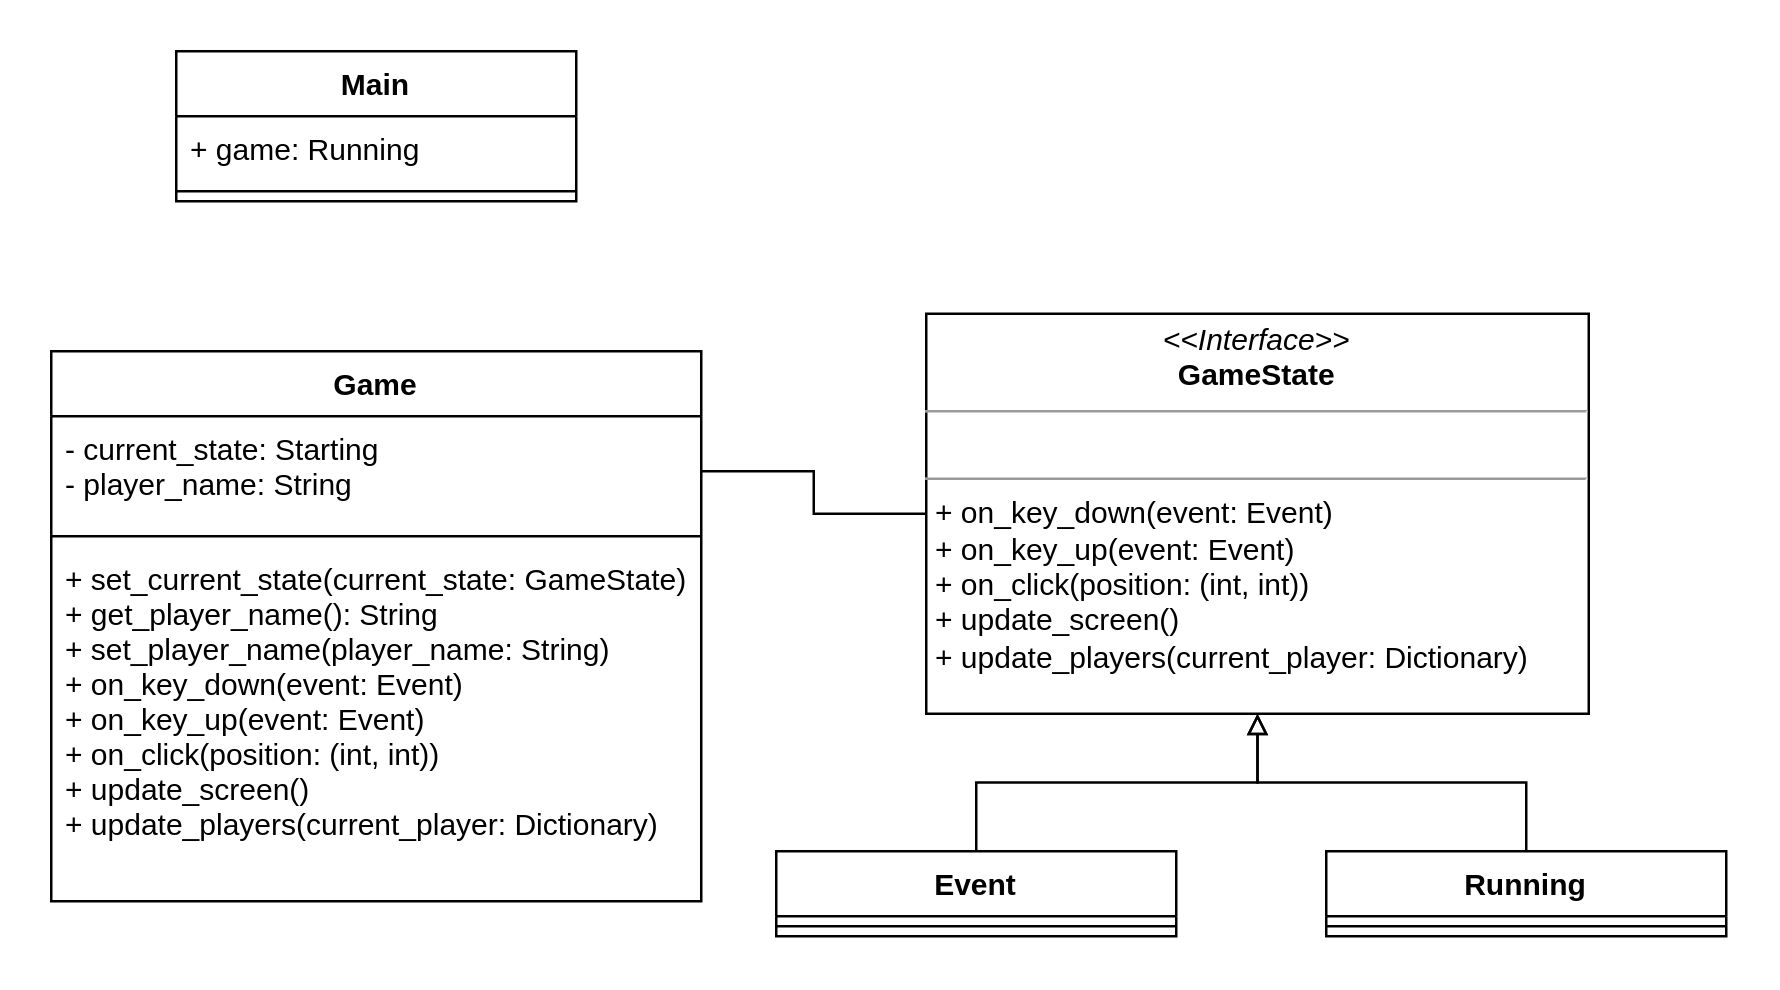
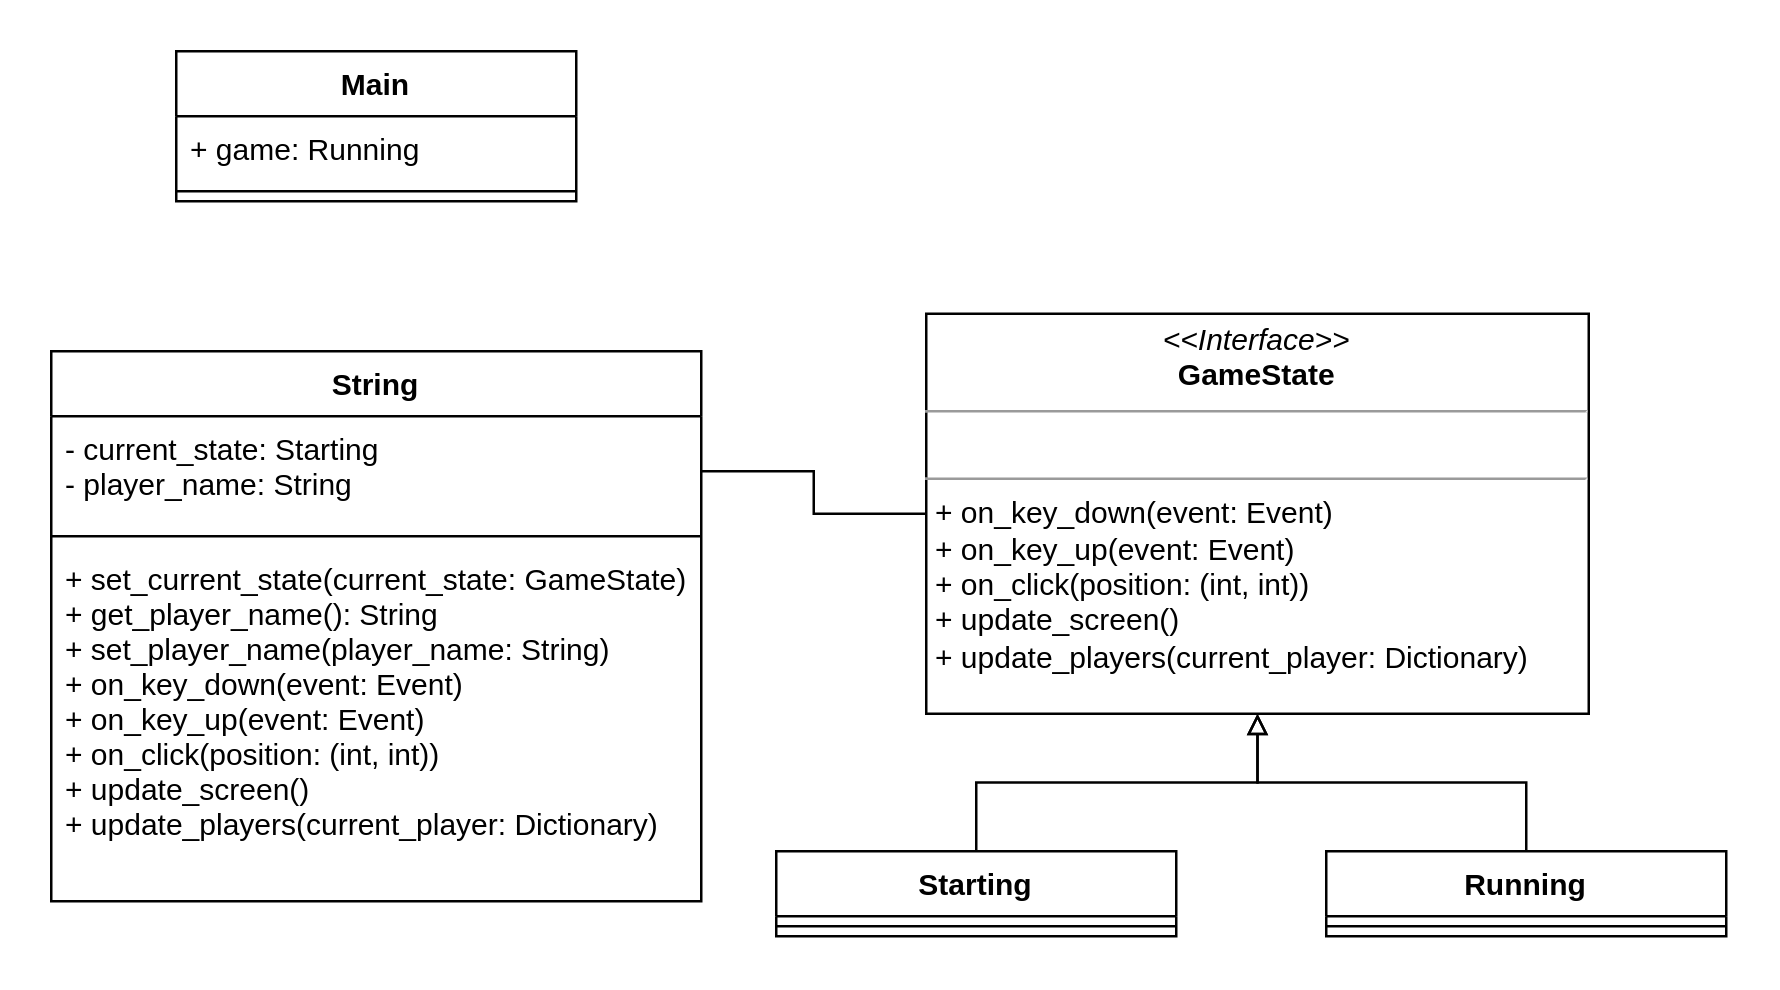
(375, 385) -> (375, 385)
(975, 885) -> (975, 885)
